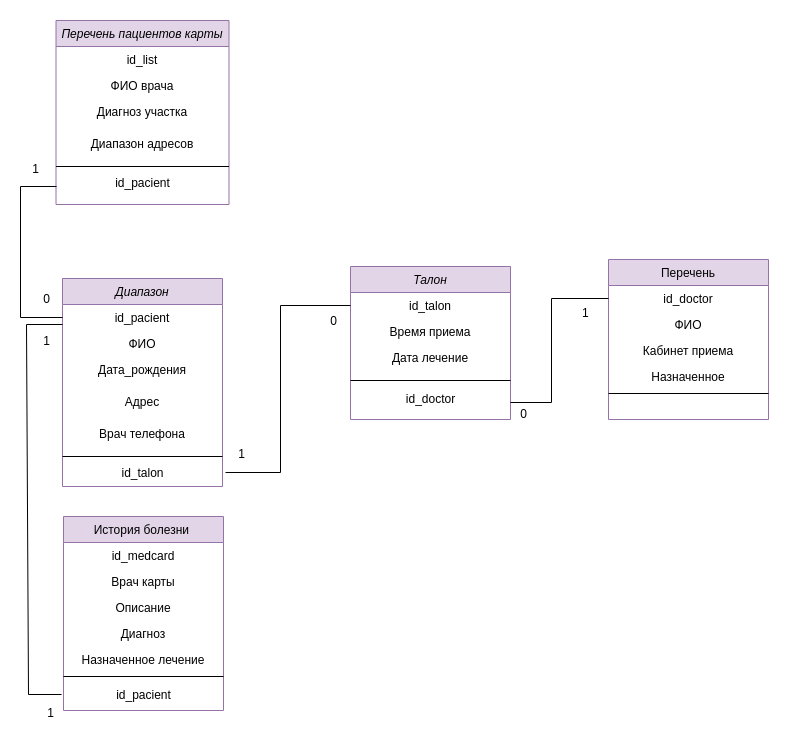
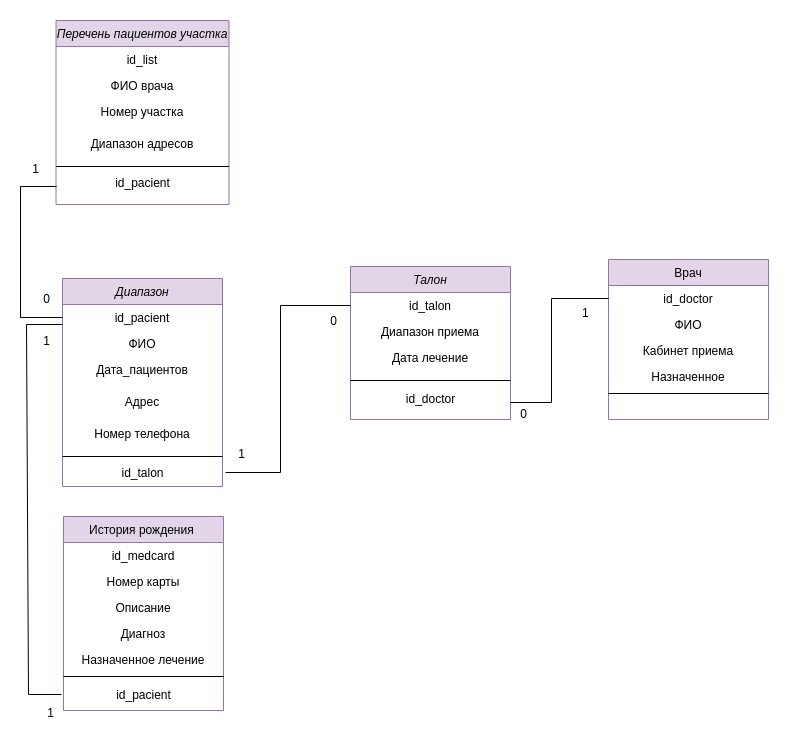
(142, 34) -> (142, 34)
(142, 112) -> (142, 112)
(688, 273) -> (688, 273)
(430, 332) -> (430, 332)
(142, 370) -> (142, 370)
(142, 434) -> (142, 434)
(143, 530) -> (143, 530)
(143, 582) -> (143, 582)
